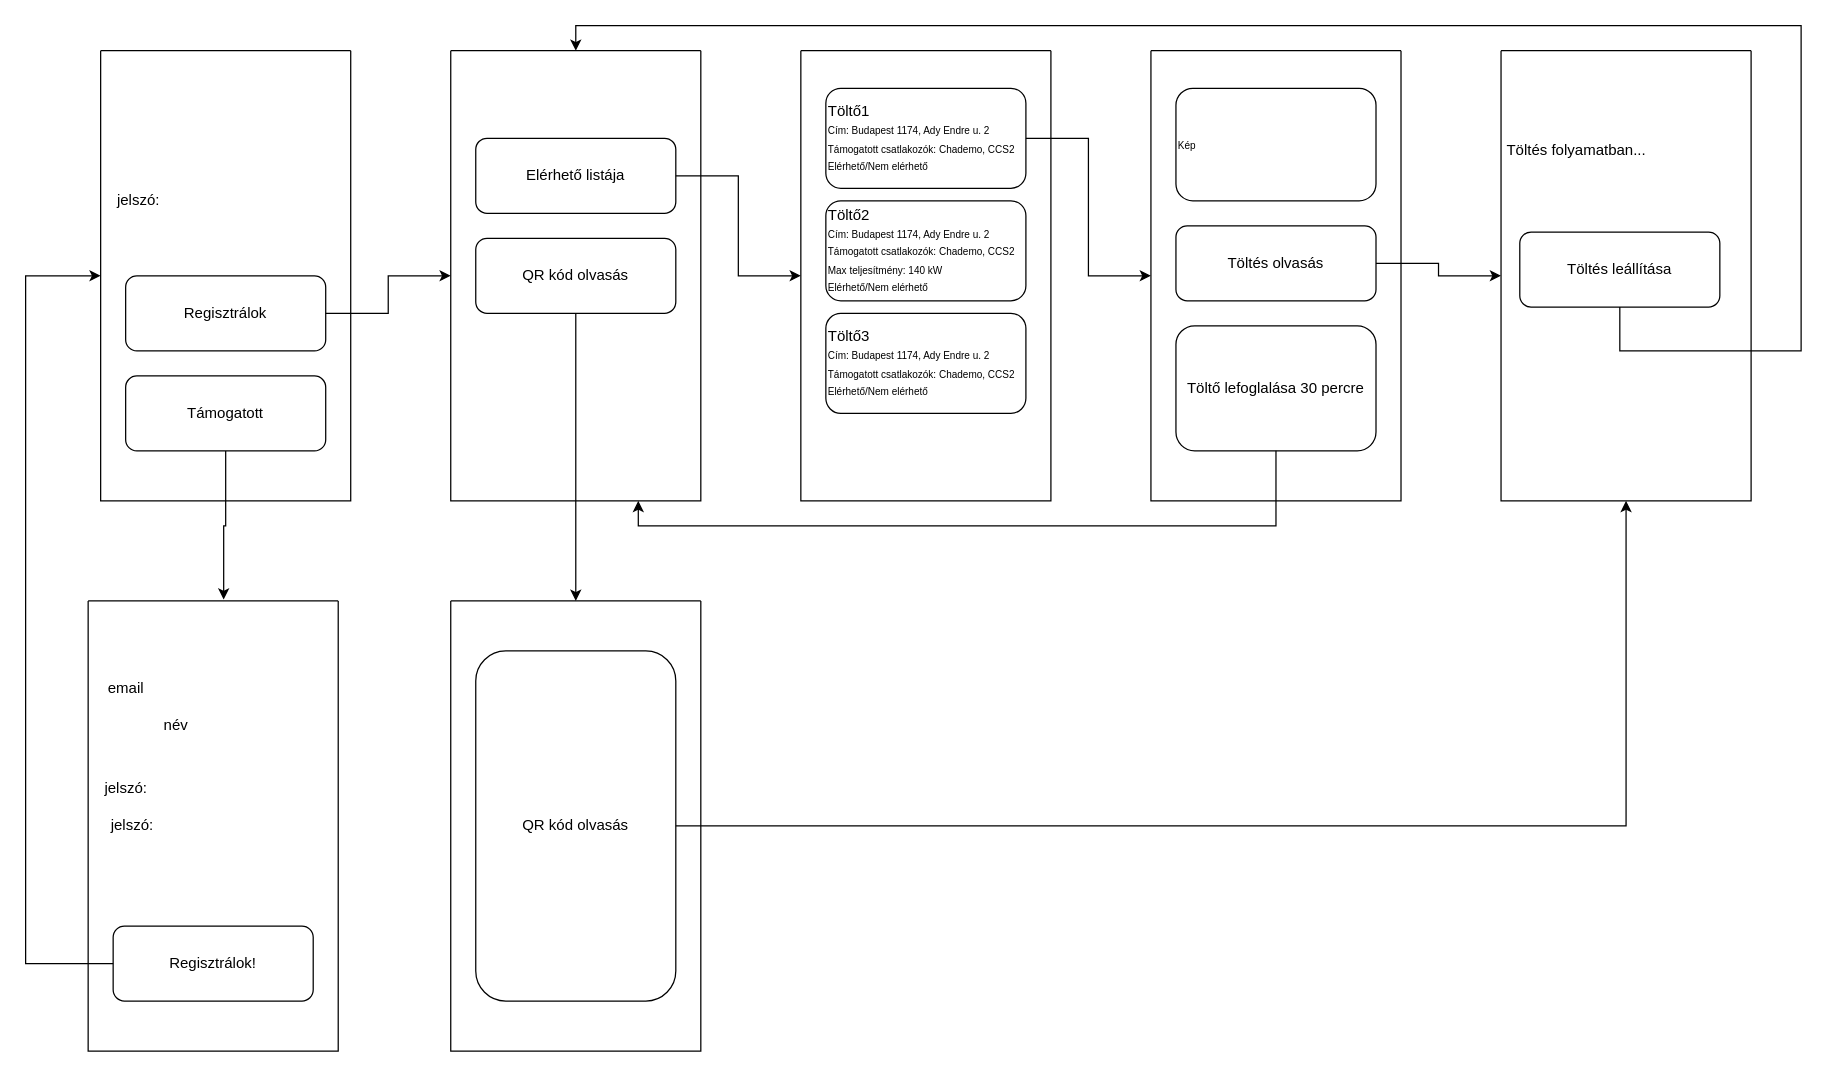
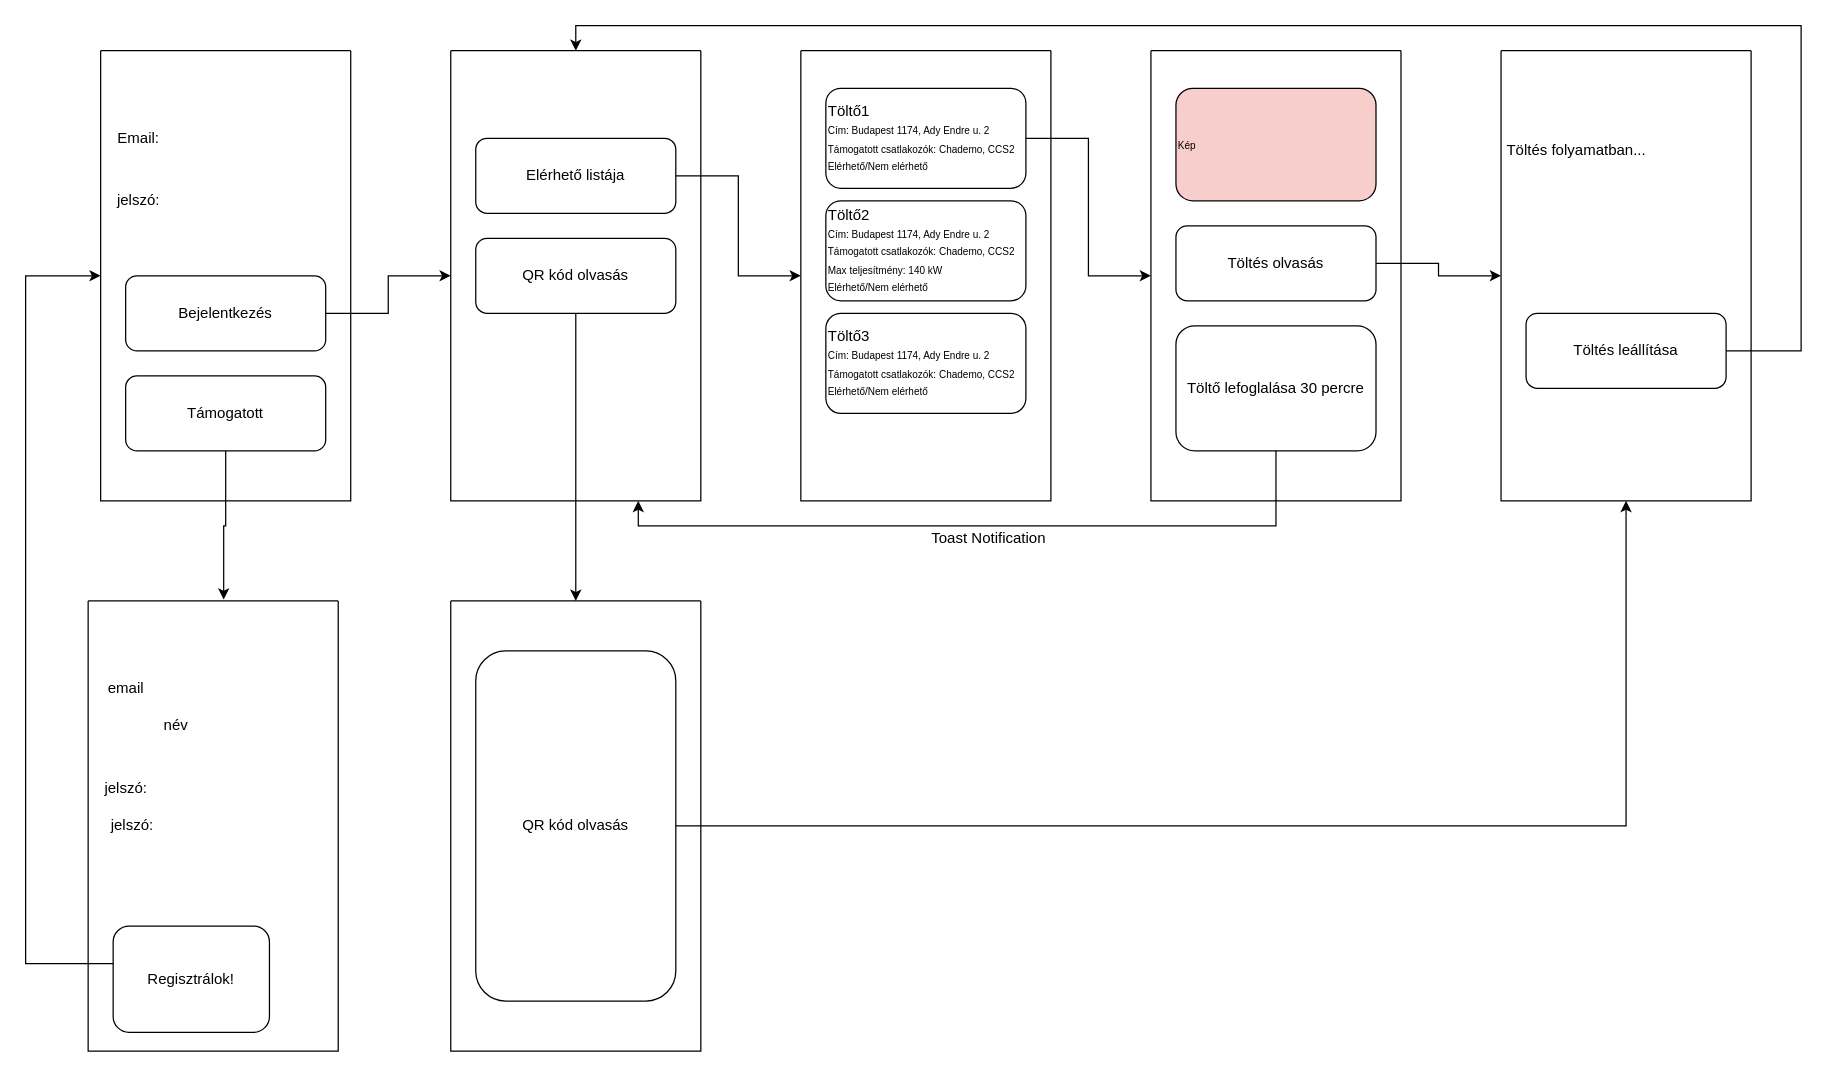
none -> (138, 138)
(1276, 144) -> (1276, 144)
(1619, 269) -> (1626, 351)
(226, 313) -> (226, 313)
none -> (988, 538)
(213, 963) -> (191, 979)
